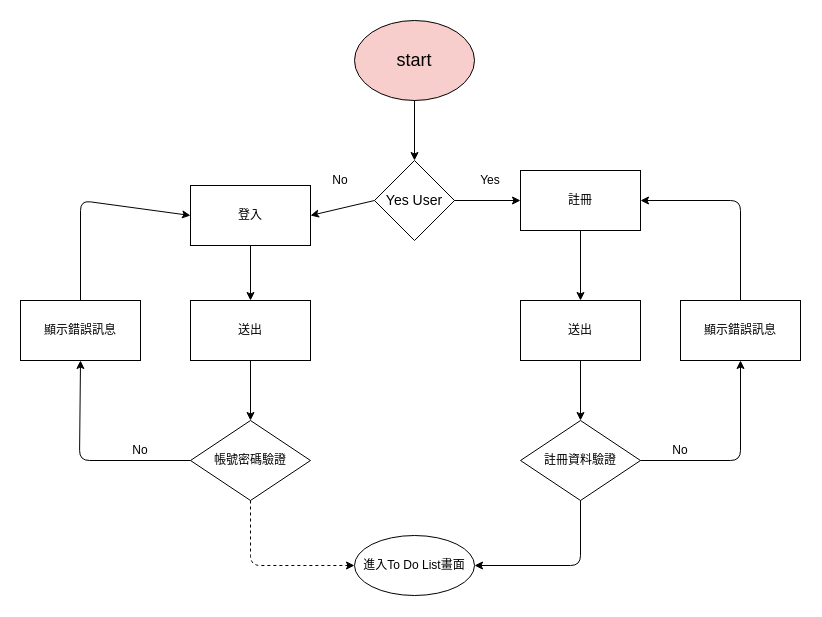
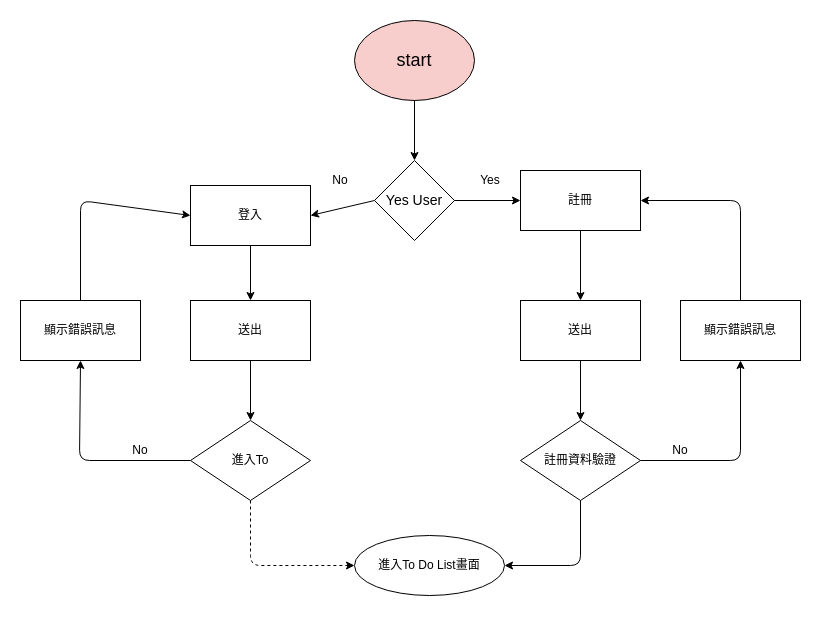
(251, 461) -> (251, 461)
(415, 566) -> (430, 566)
